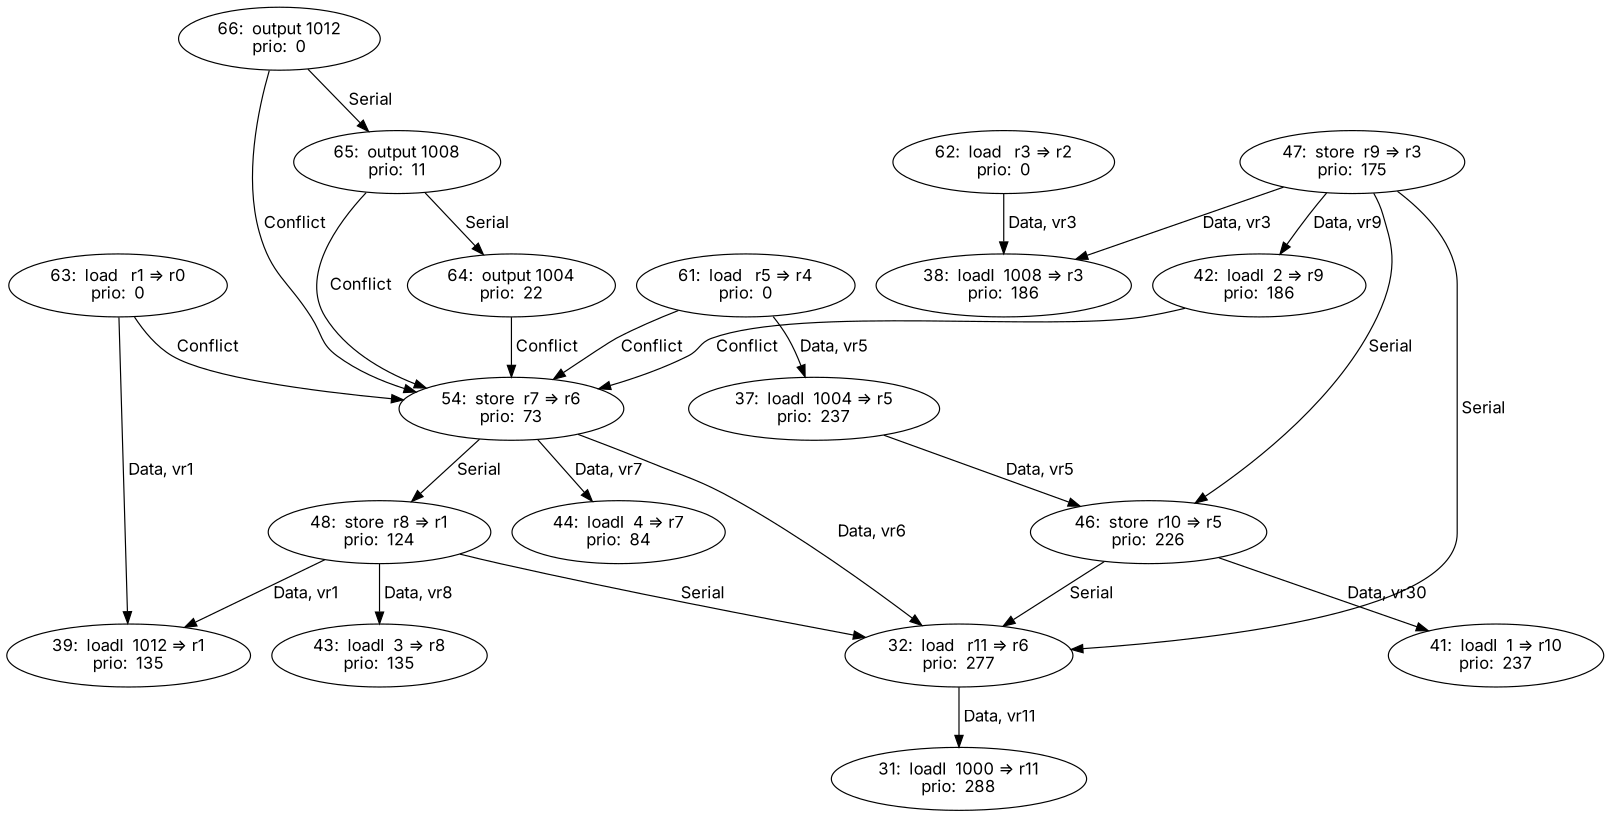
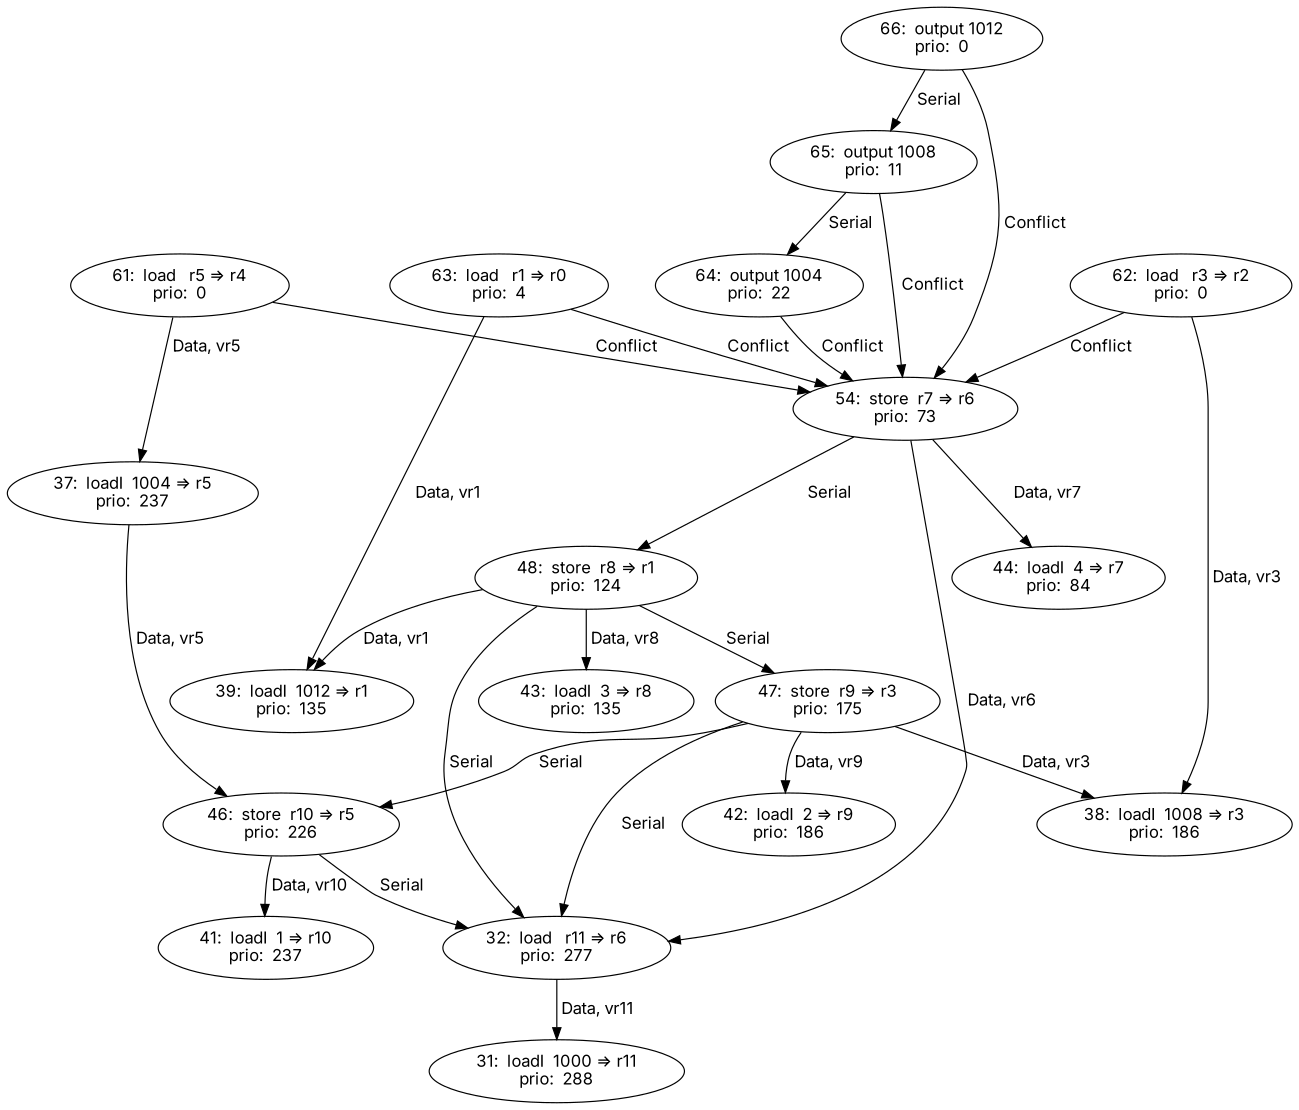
(118, 285) -> (499, 285)
(892, 321) -> (1051, 345)
(1385, 594) -> (308, 886)
none -> (702, 637)
